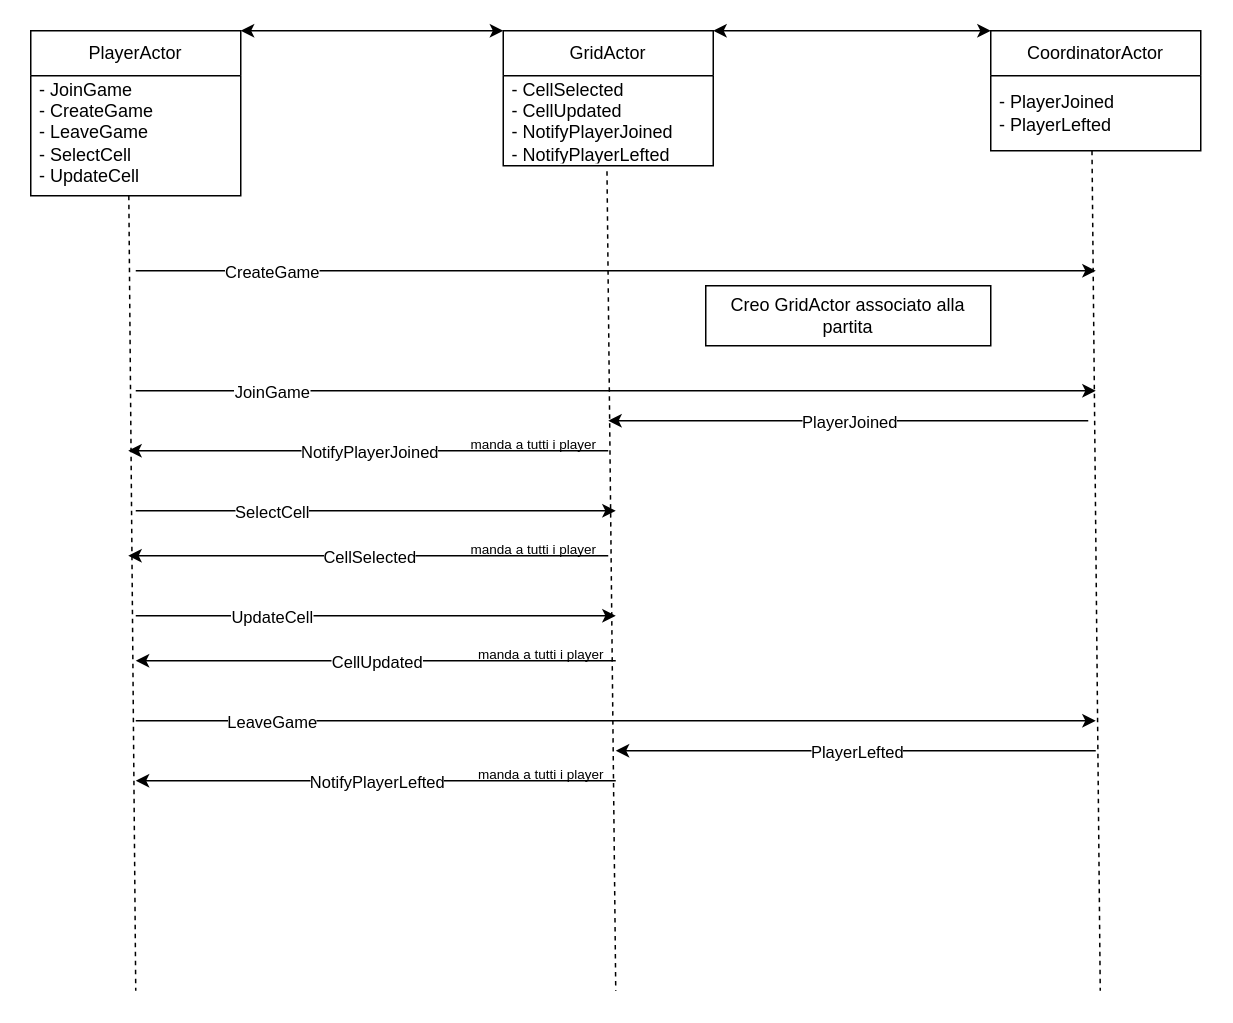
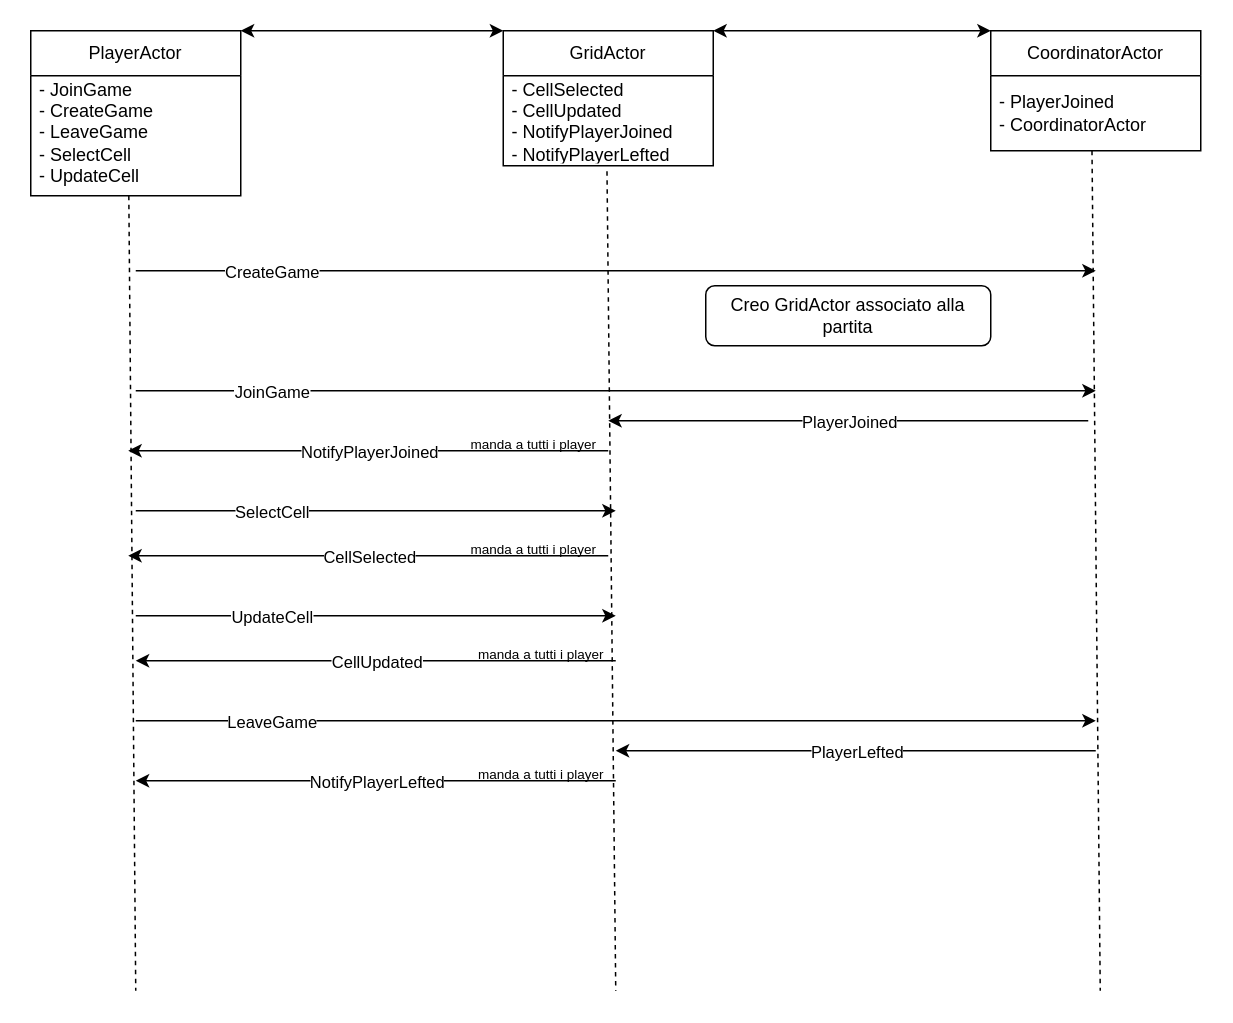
(1066, 113) -> (1086, 113)
(848, 316) -> (848, 316)
